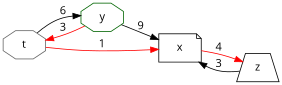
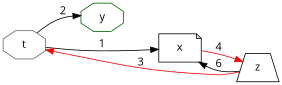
(63, 11) -> (63, 11)
(136, 31) -> none
(69, 33) -> (146, 69)
(98, 51) -> (98, 51)
(219, 64) -> (219, 64)
